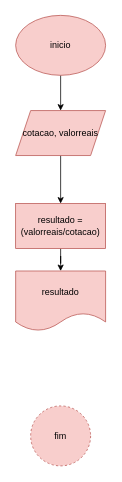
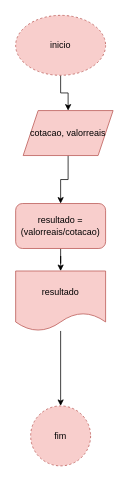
(60, 45) -> (60, 45)
(60, 133) -> (68, 133)
(60, 226) -> (60, 226)
none -> (60, 366)
